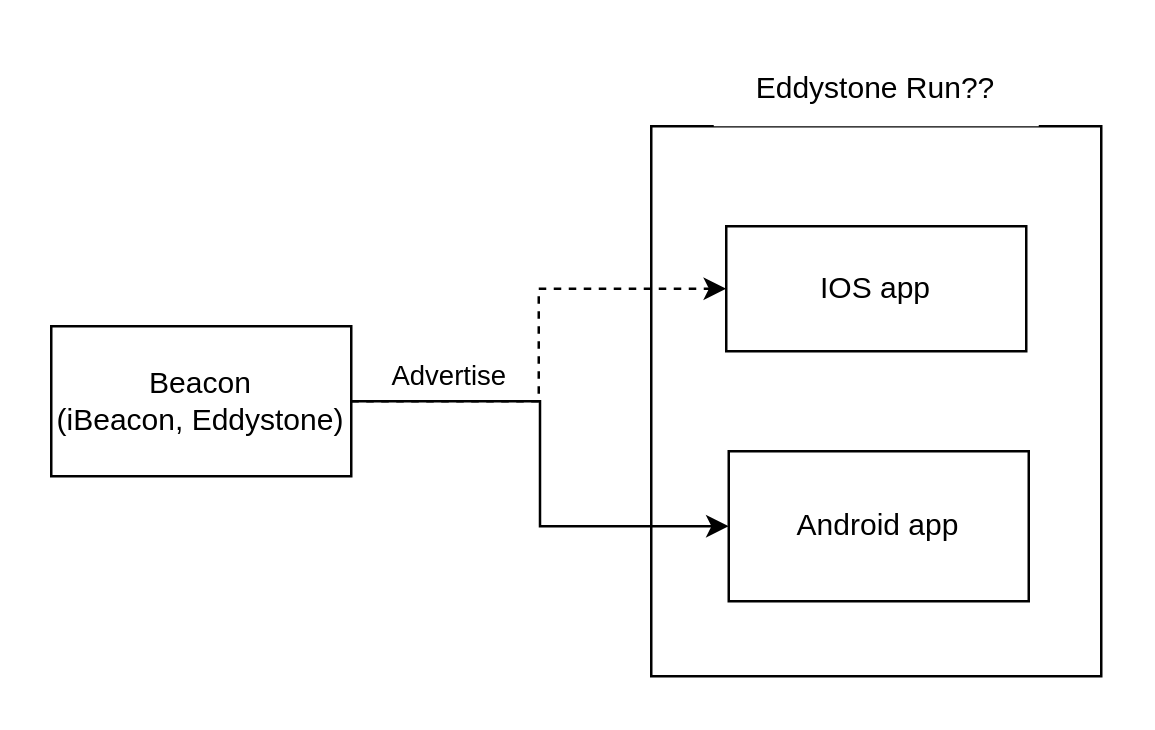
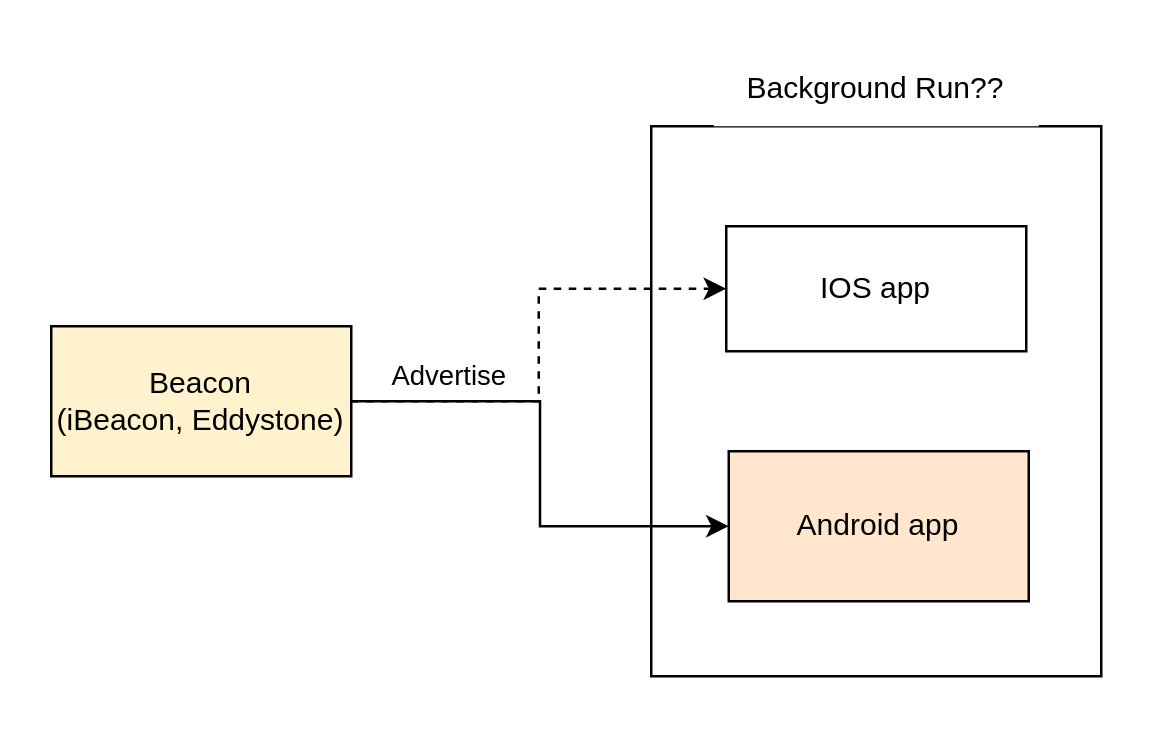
(876, 89) -> (876, 89)
(201, 401) -> (201, 401)
(879, 526) -> (879, 526)
